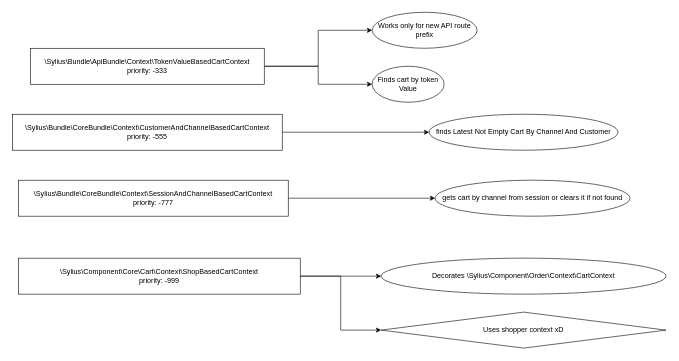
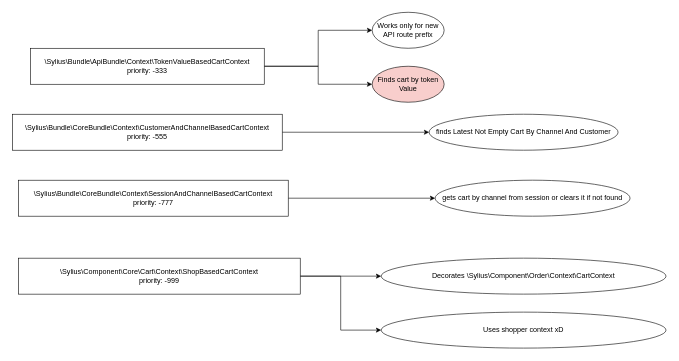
(425, 30) -> (408, 30)
(408, 84) -> (408, 84)
(524, 330) -> (524, 330)
